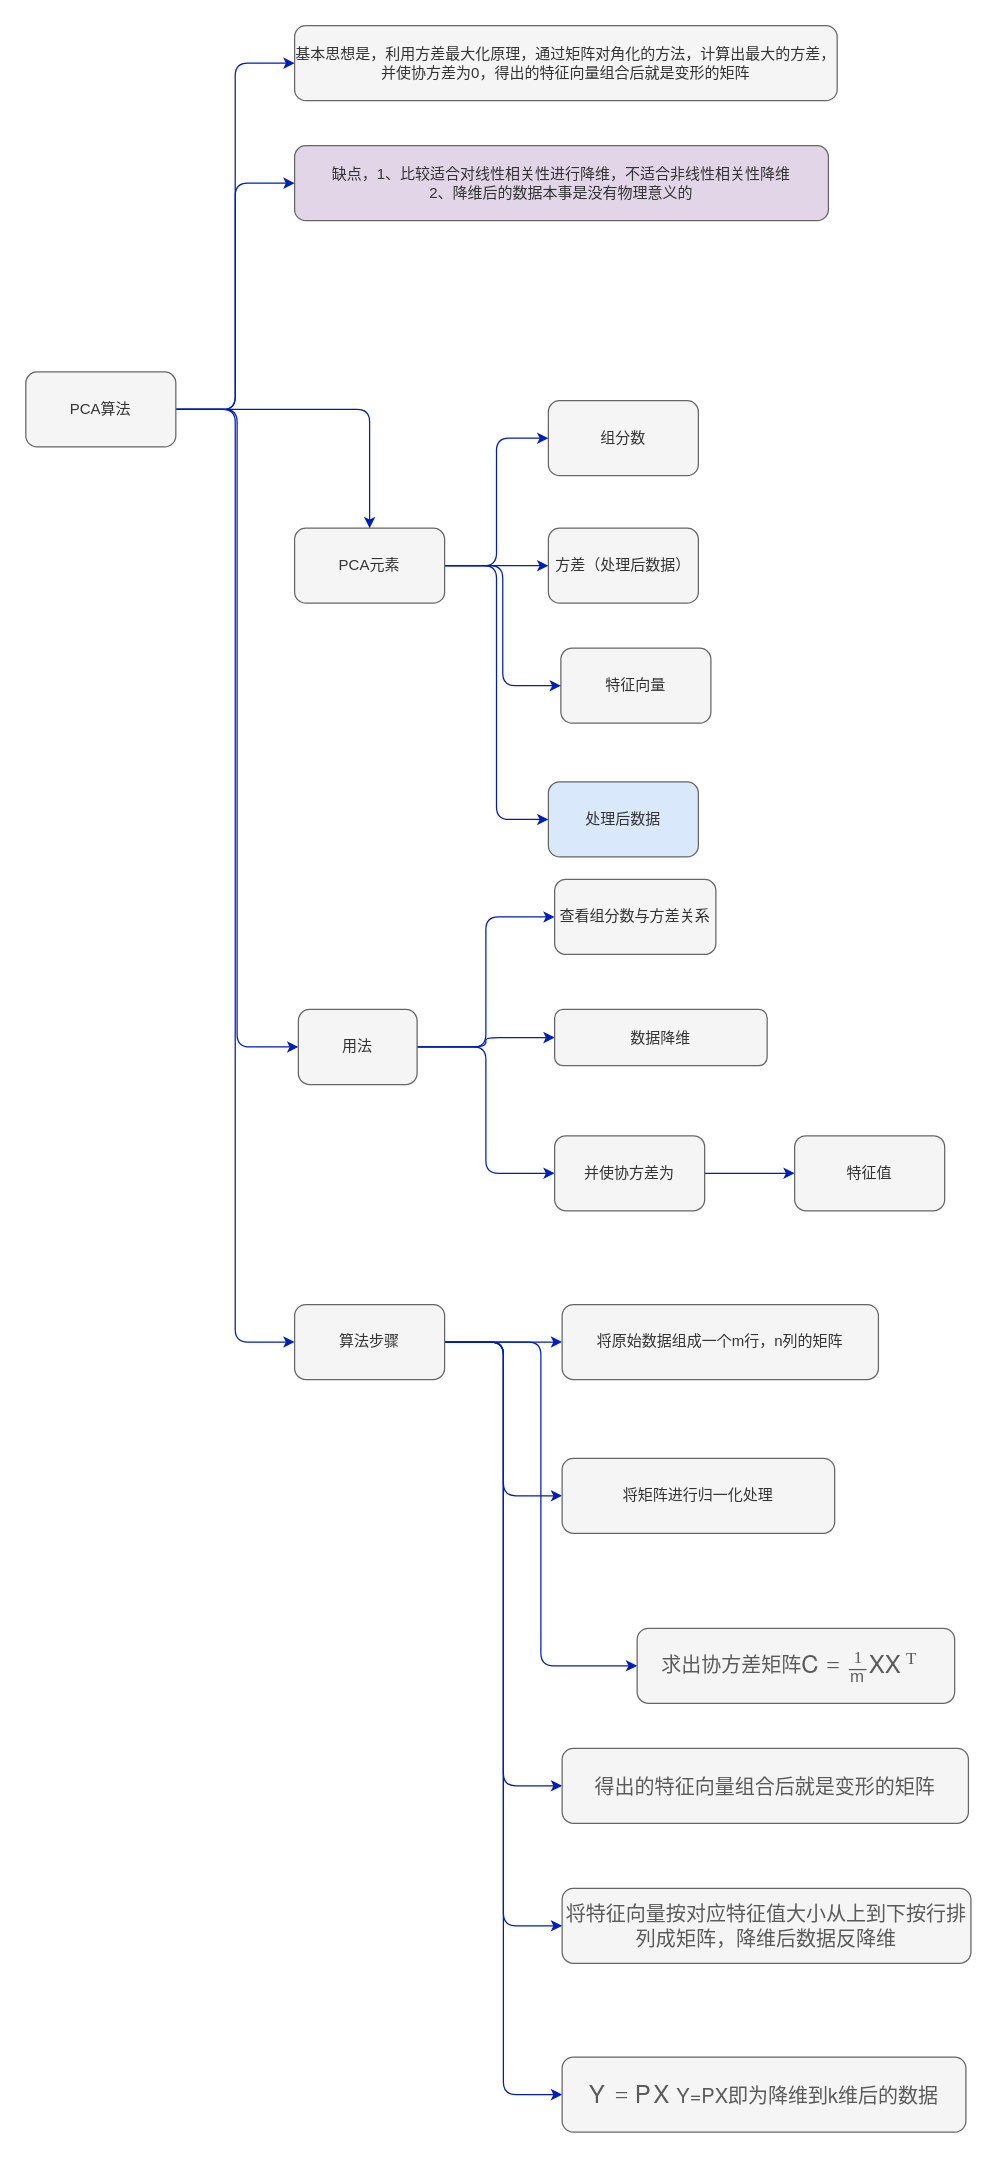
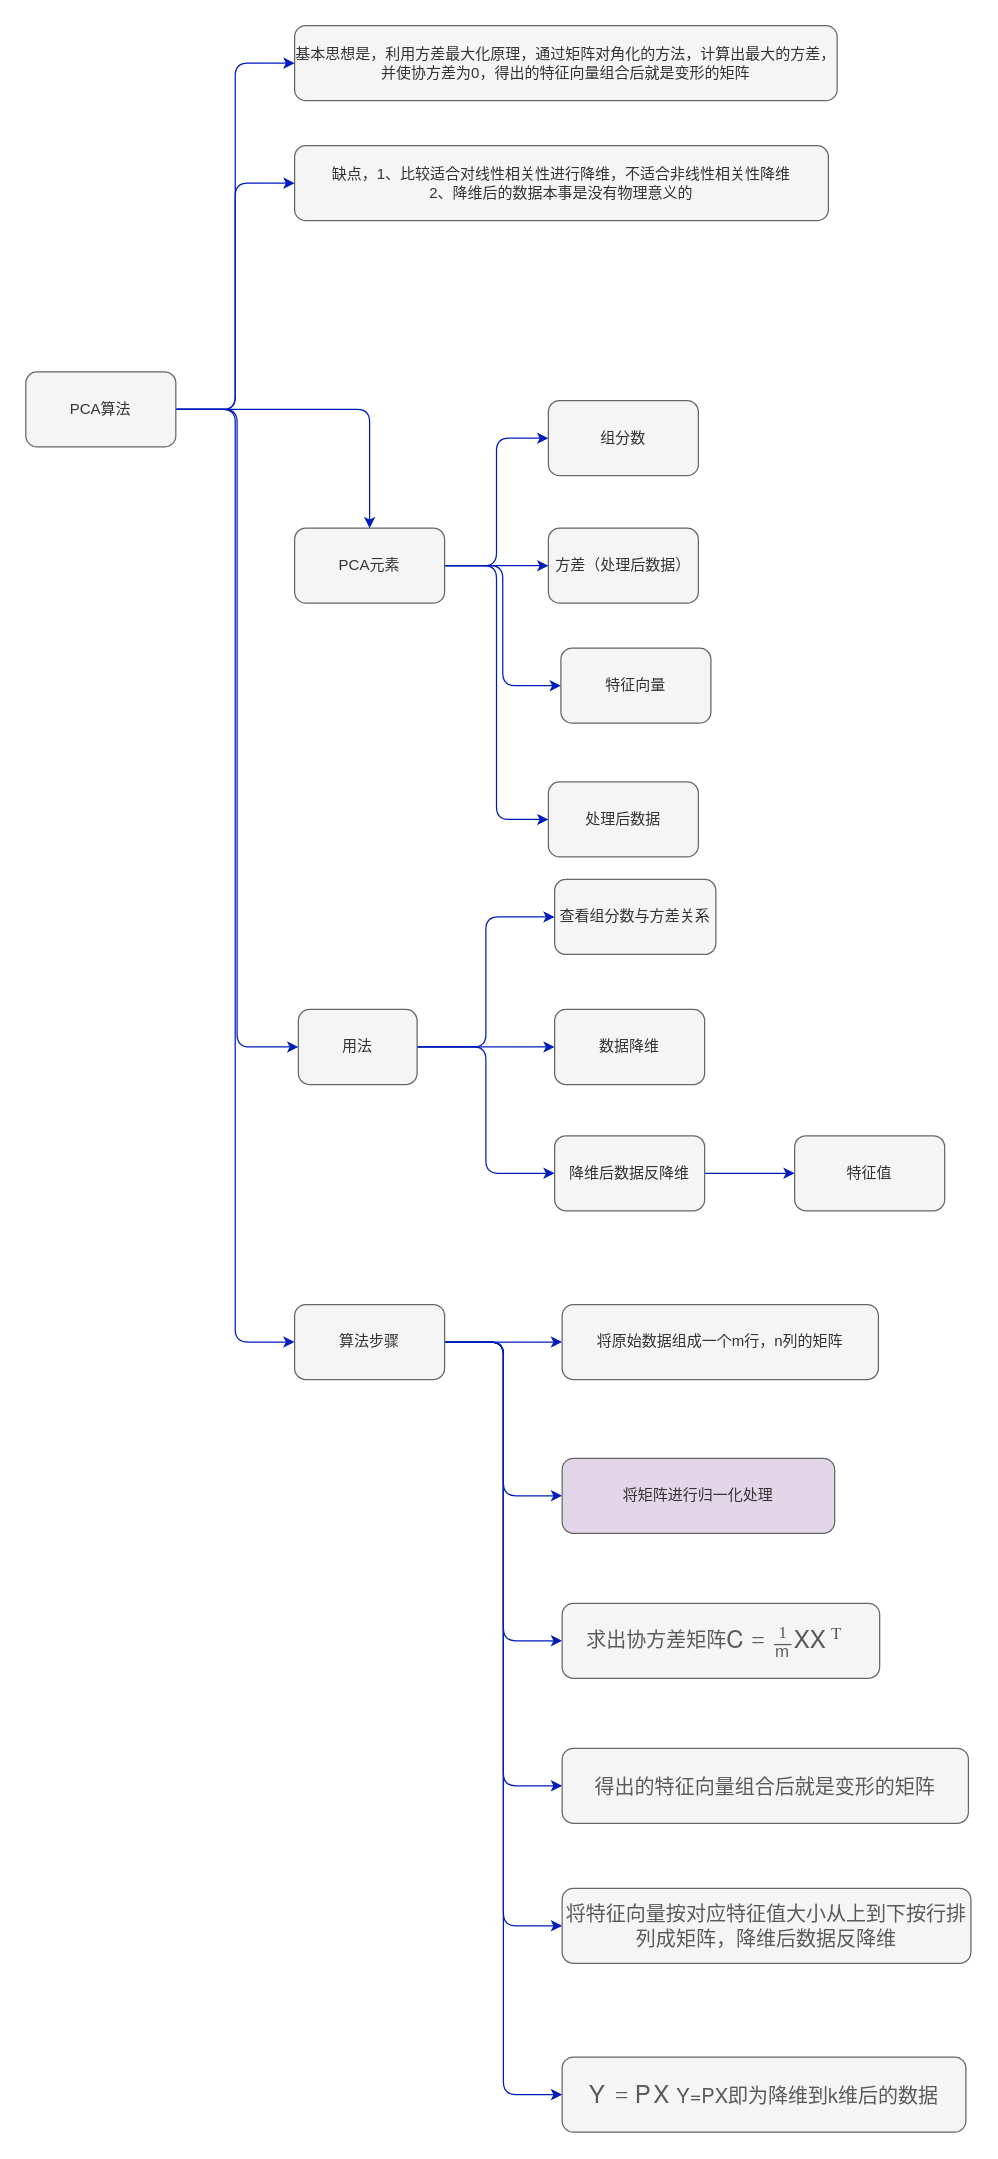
(561, 183) -> (561, 183)
(623, 819) -> (623, 819)
(661, 1038) -> (629, 1047)
(629, 1173) -> (629, 1173)
(698, 1496) -> (698, 1496)
(796, 1666) -> (721, 1641)
